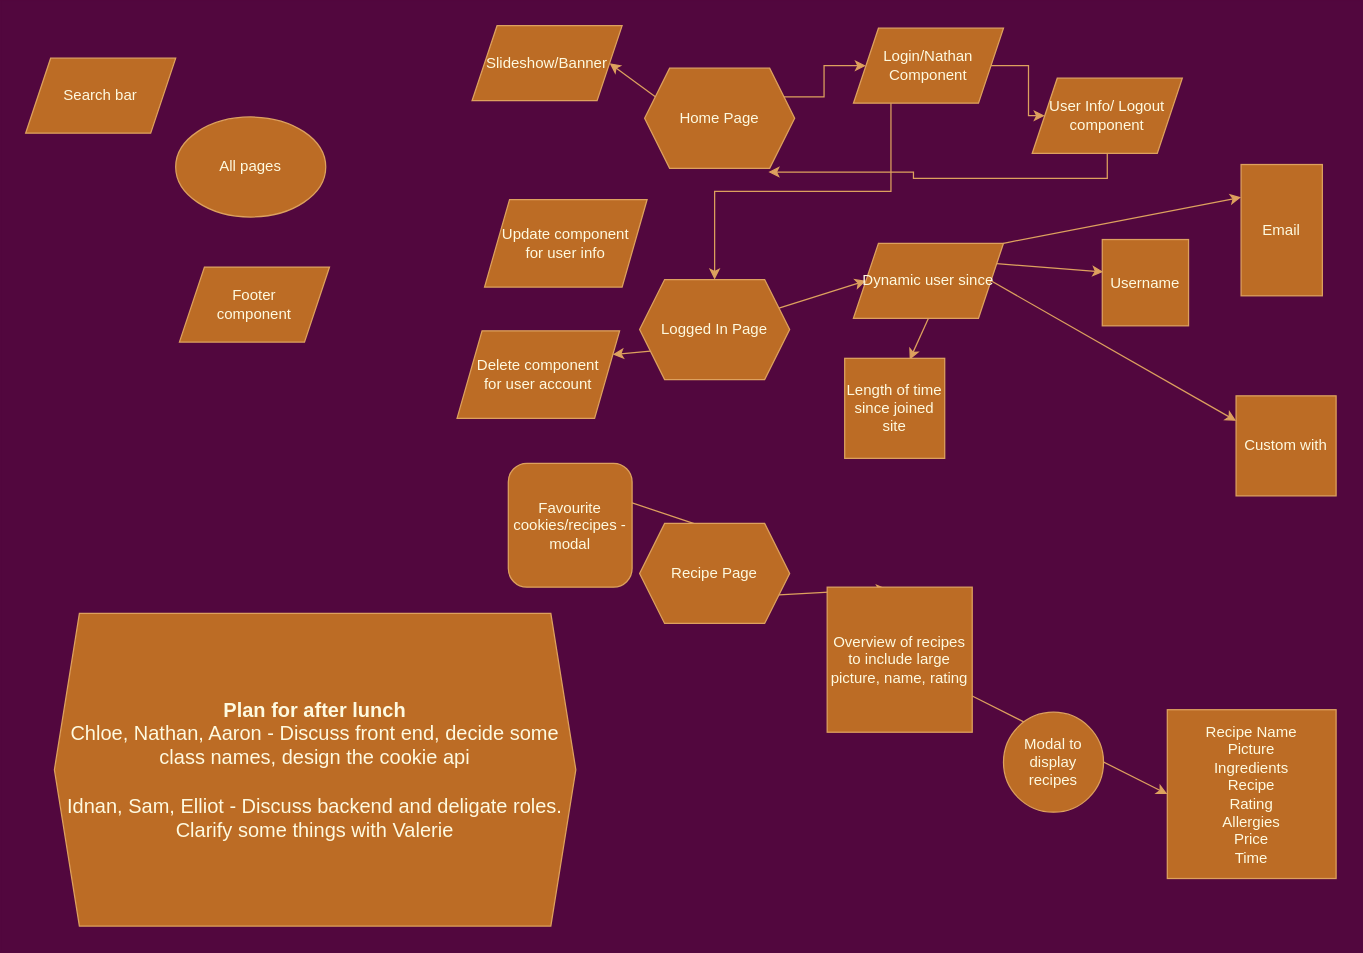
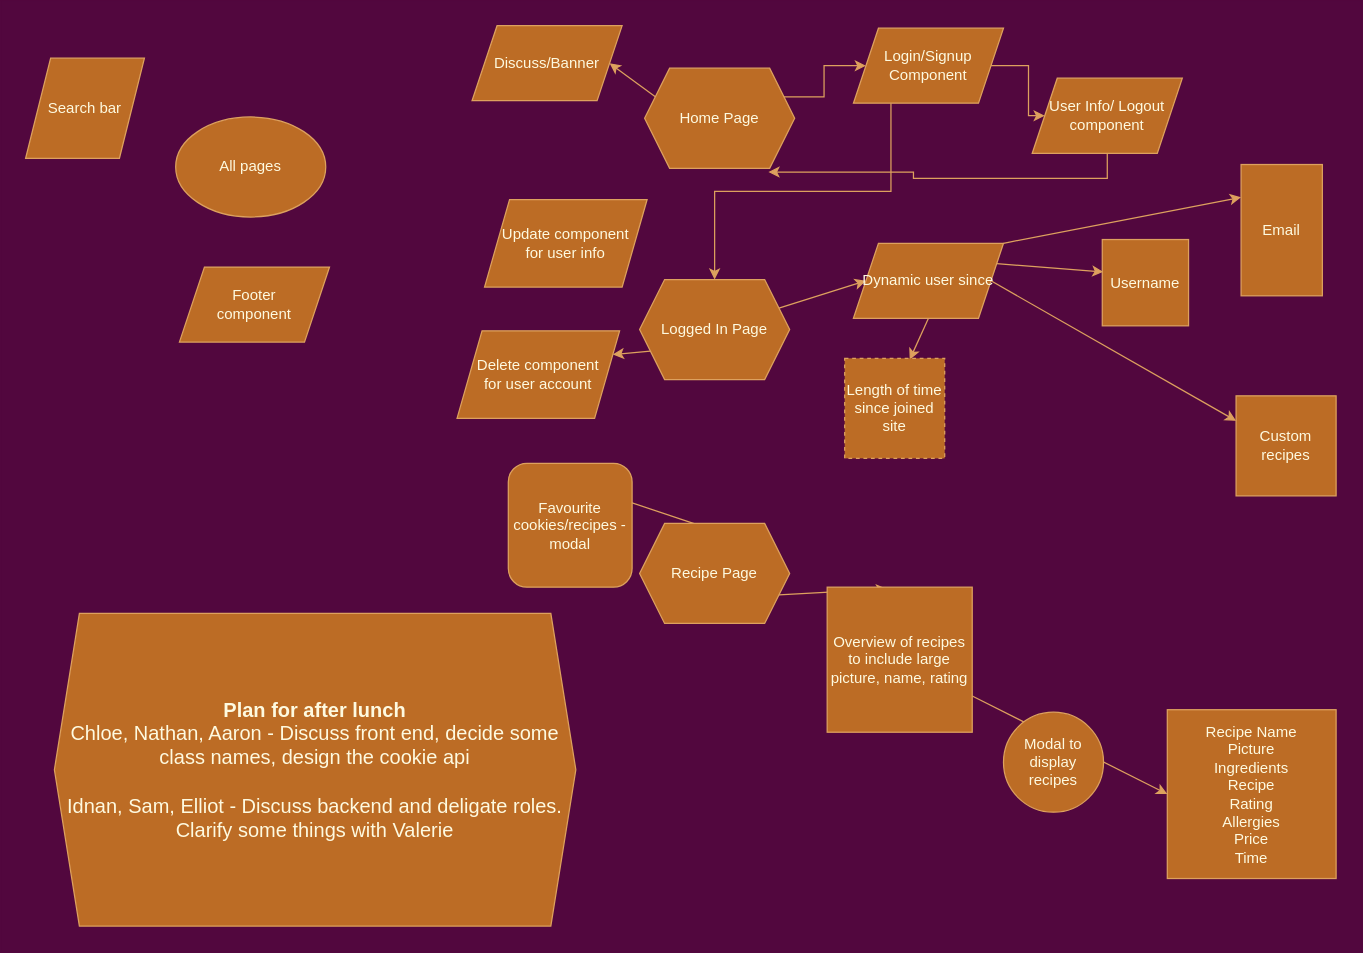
(547, 63) -> (547, 63)
(928, 66) -> (928, 66)
(101, 96) -> (85, 108)
(894, 408) -> (894, 408)
(1286, 446) -> (1286, 446)
